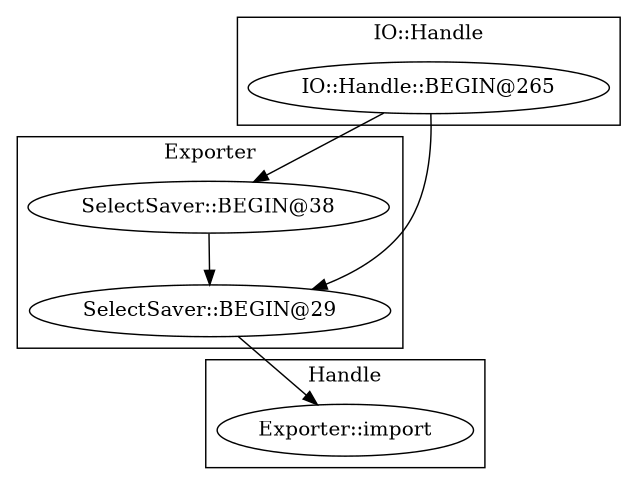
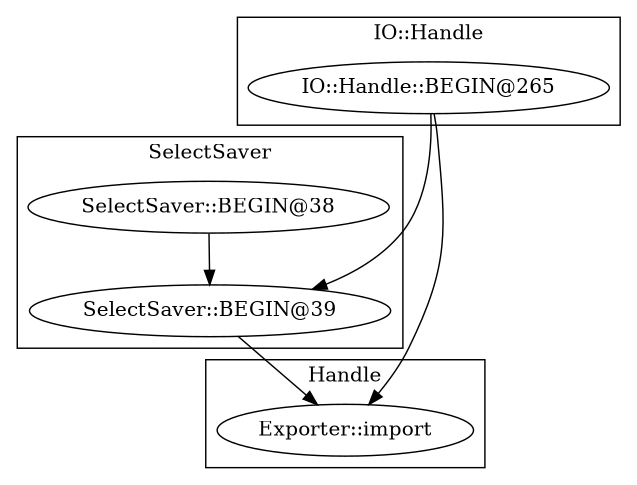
(322, 146) -> (440, 261)
(210, 153) -> (210, 153)
(210, 311) -> (210, 311)
